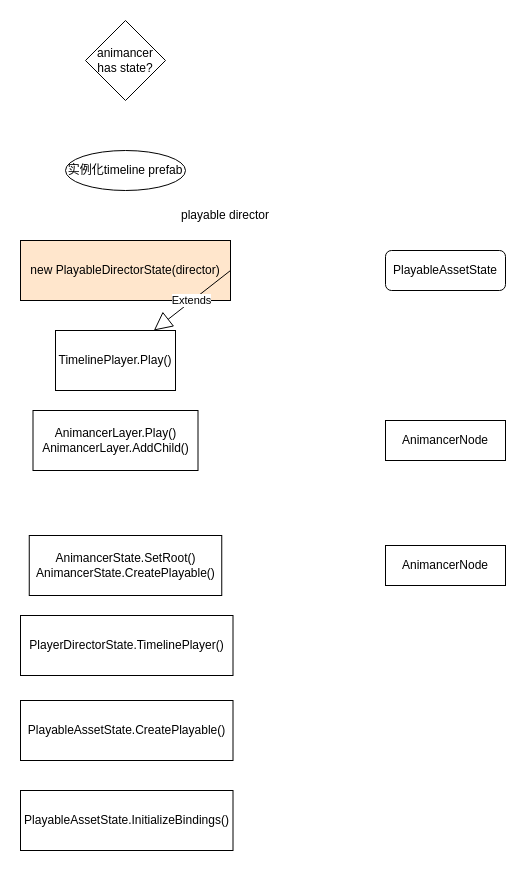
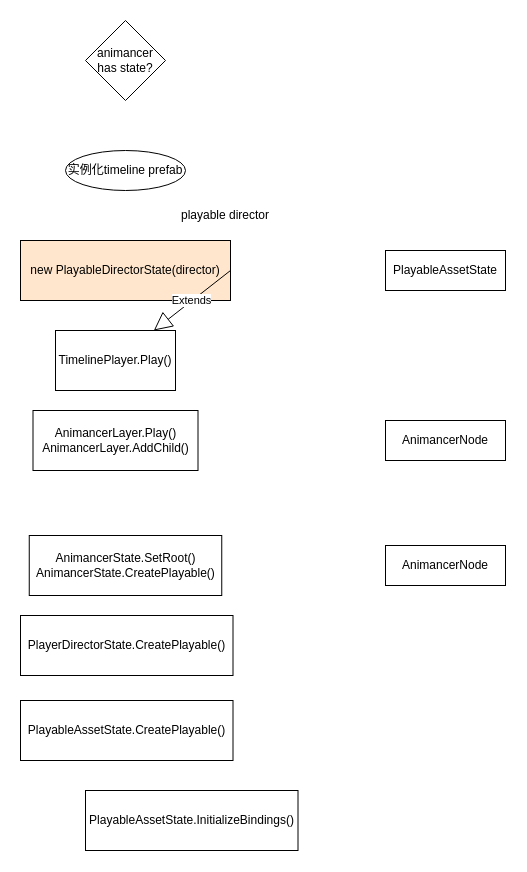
(446, 271) -> (446, 271)
(127, 646) -> (127, 646)
(127, 821) -> (192, 821)
